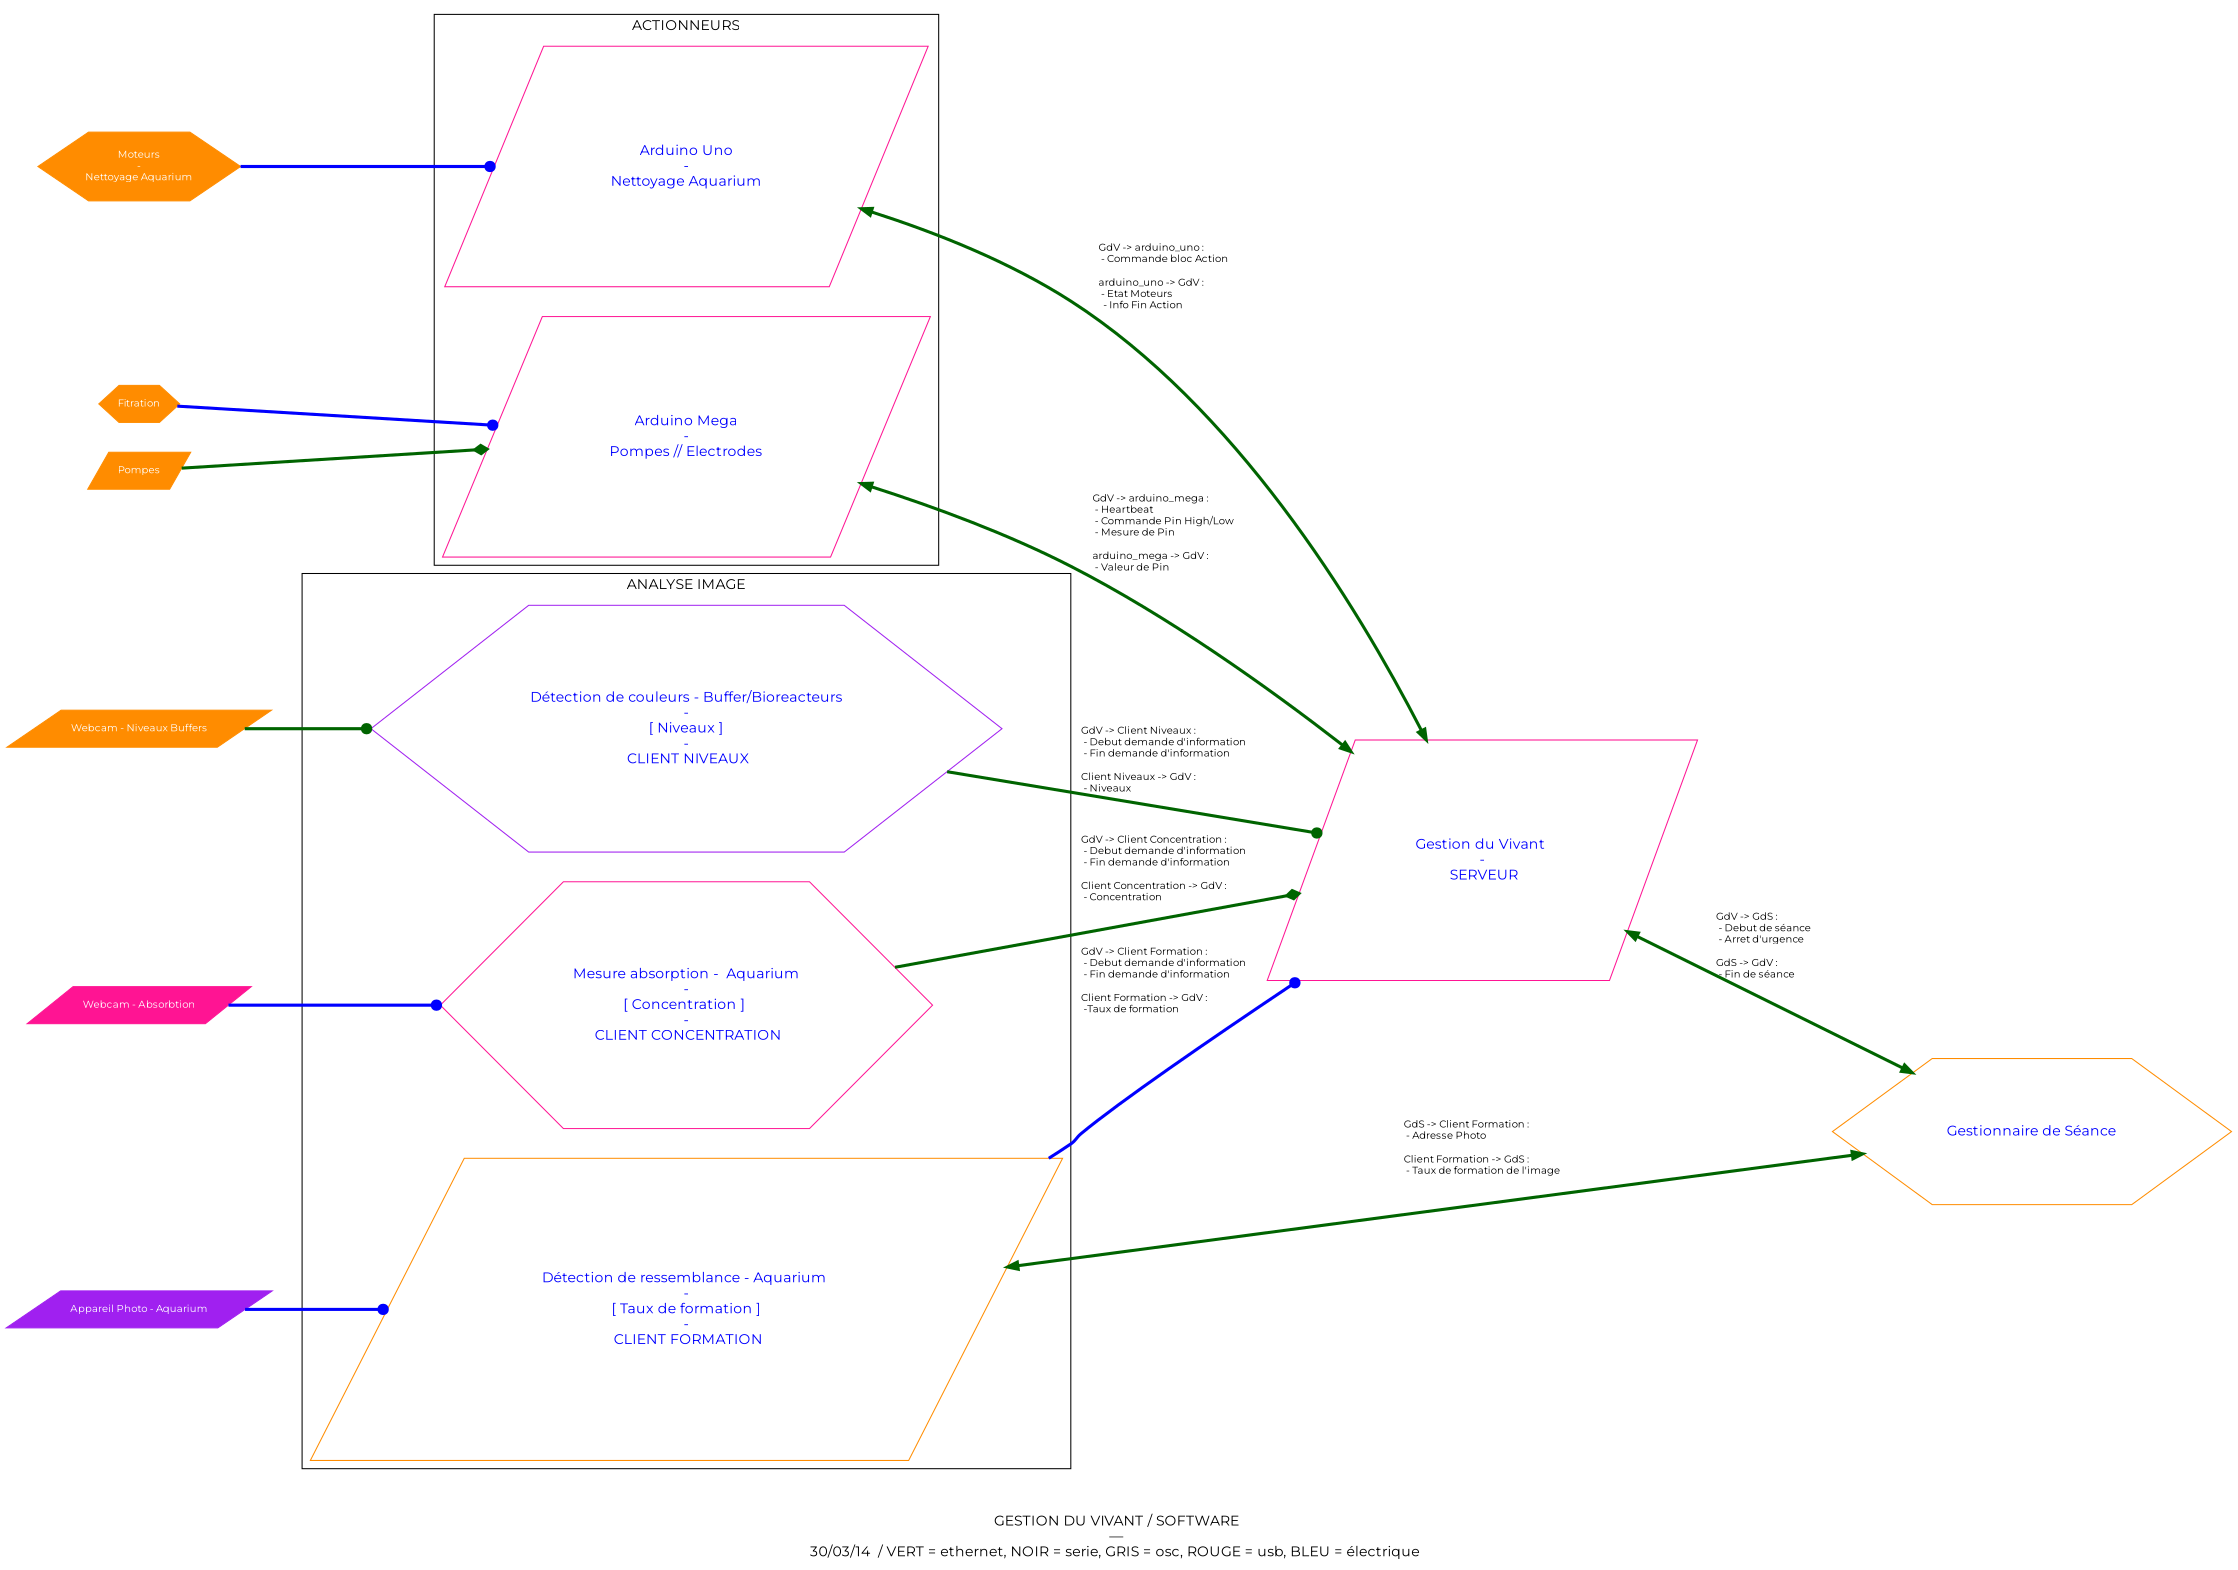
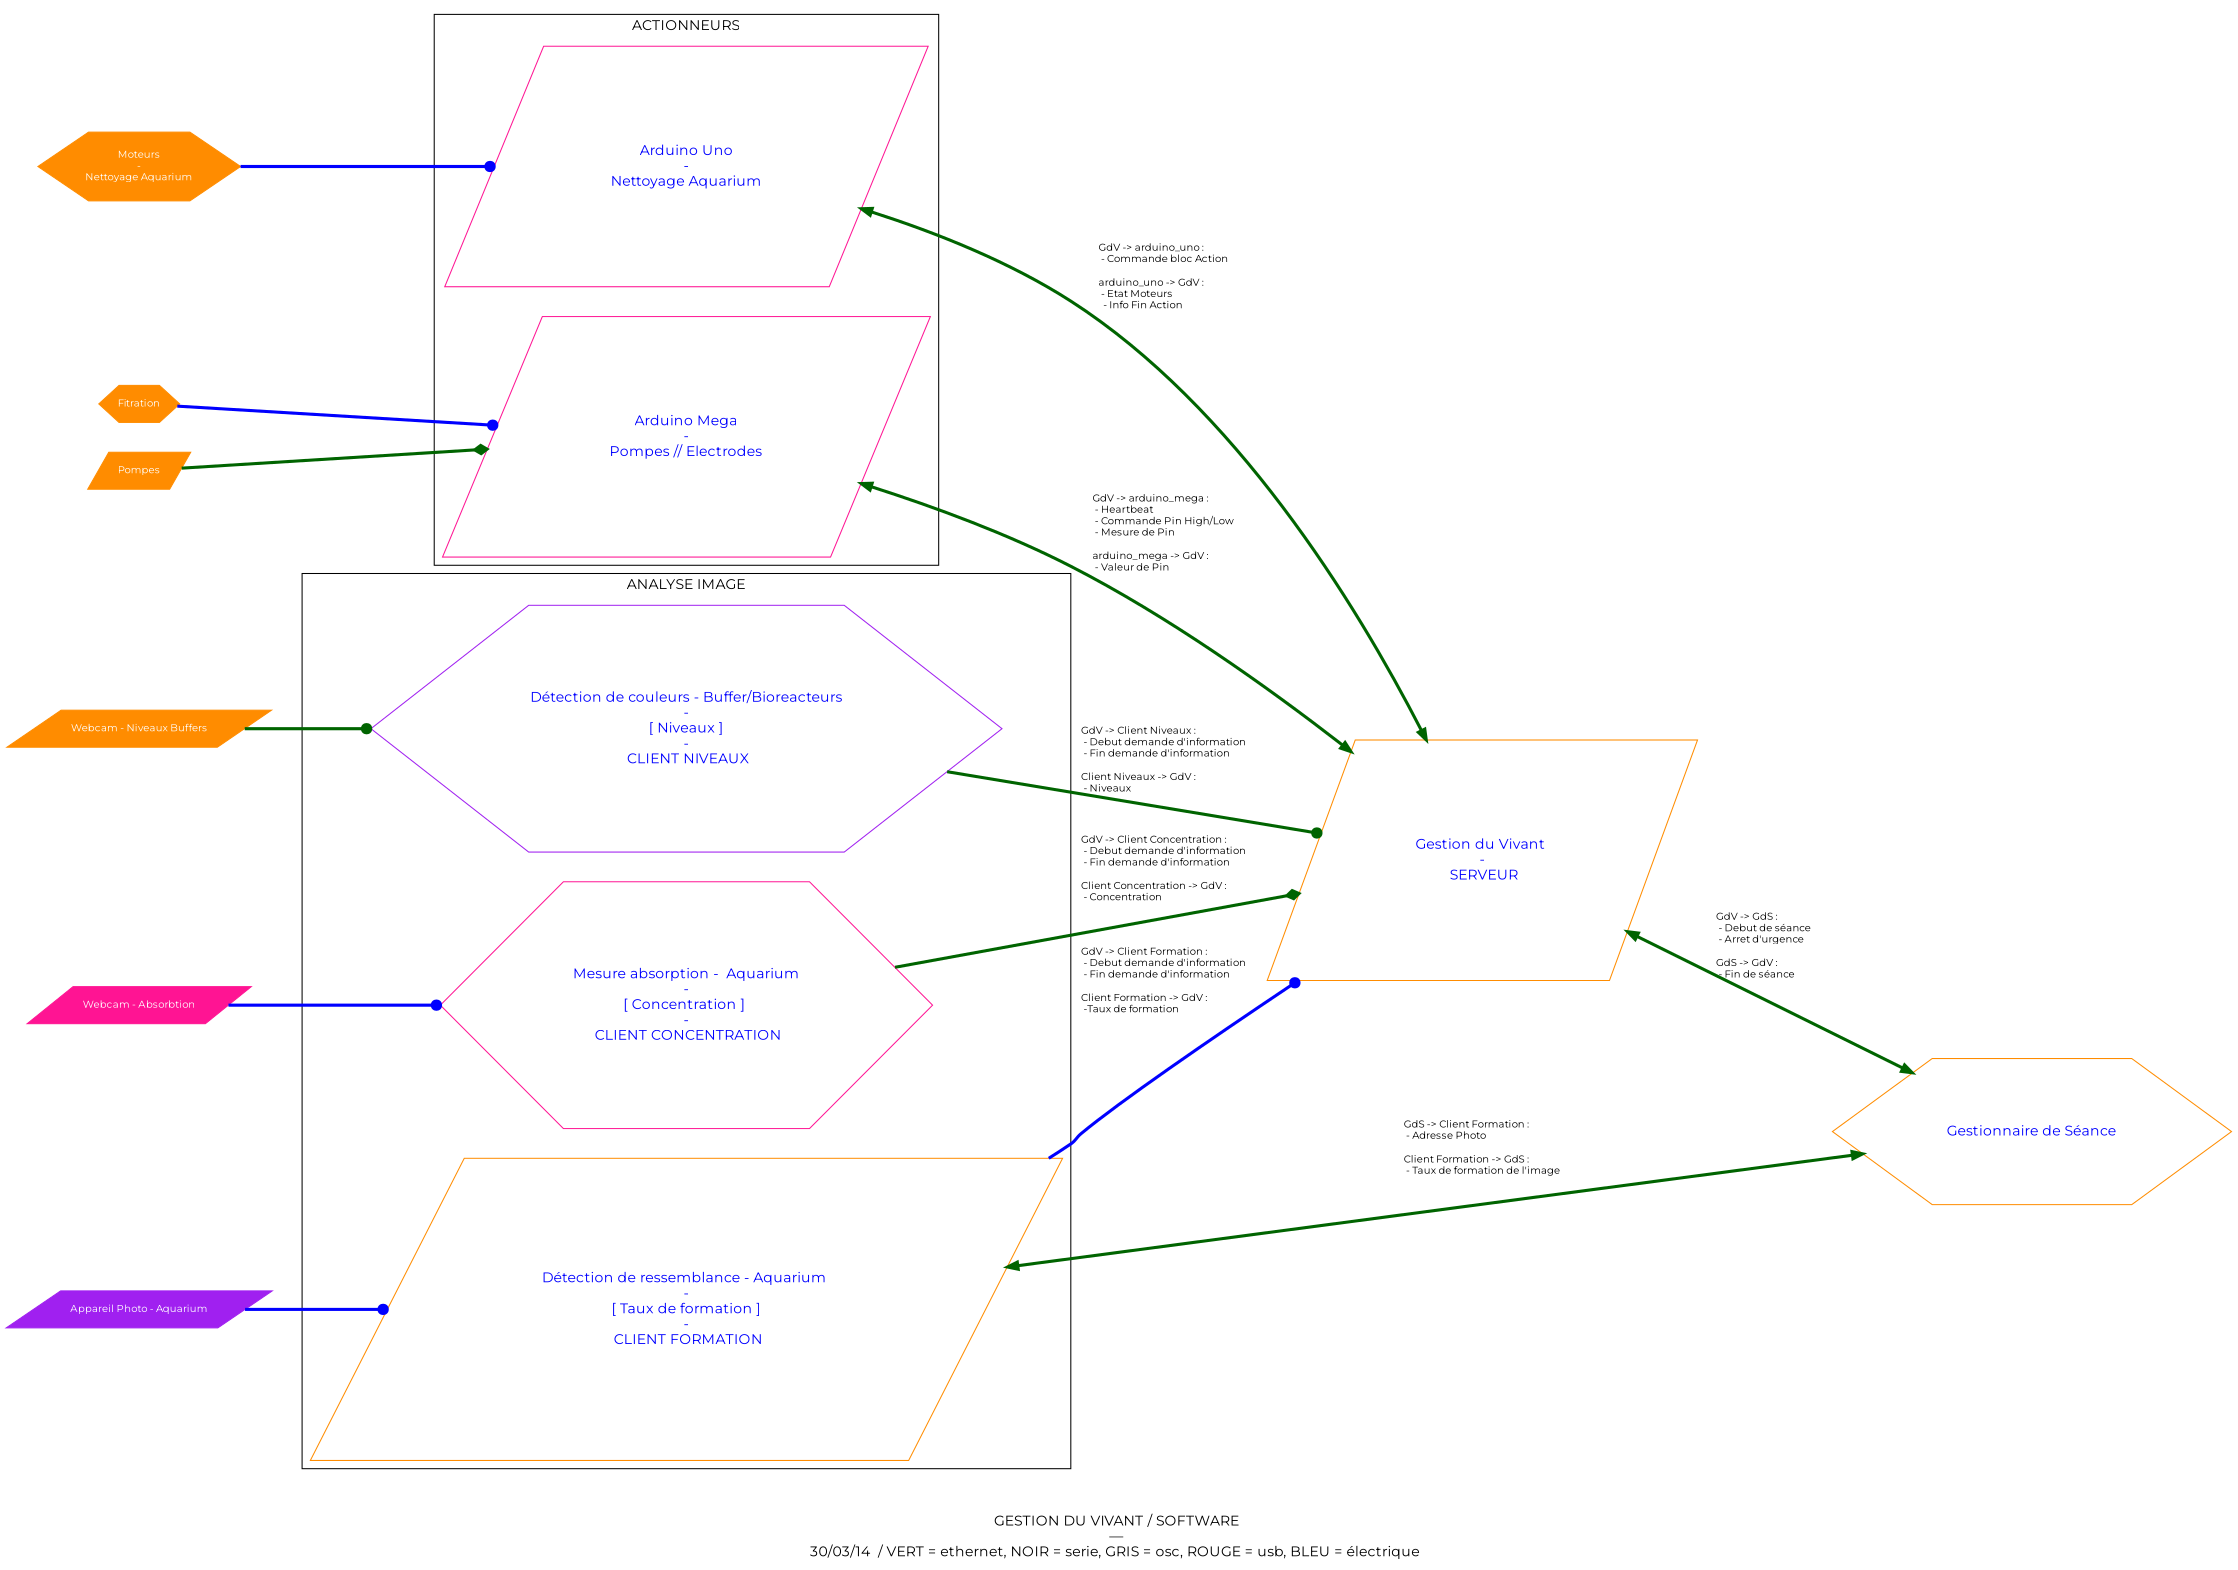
(1482, 860) -> (1482, 860)
